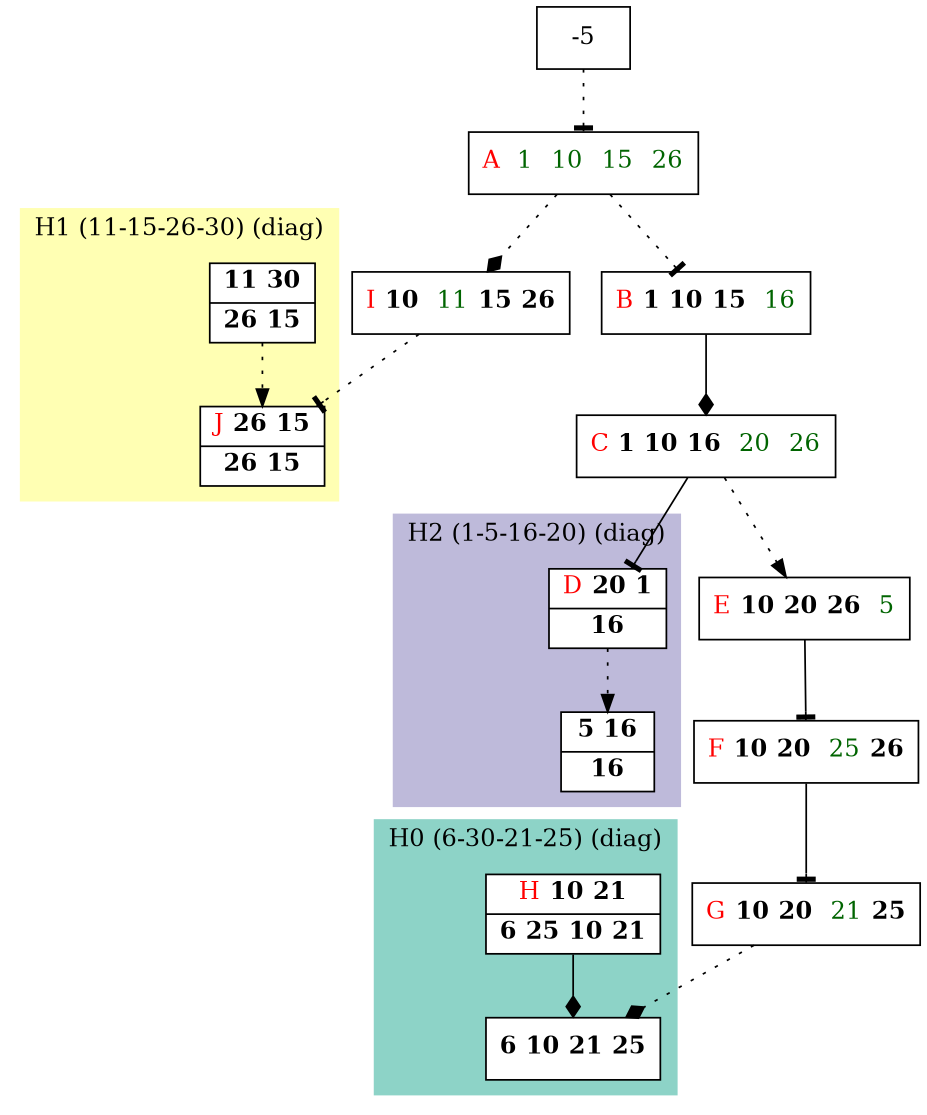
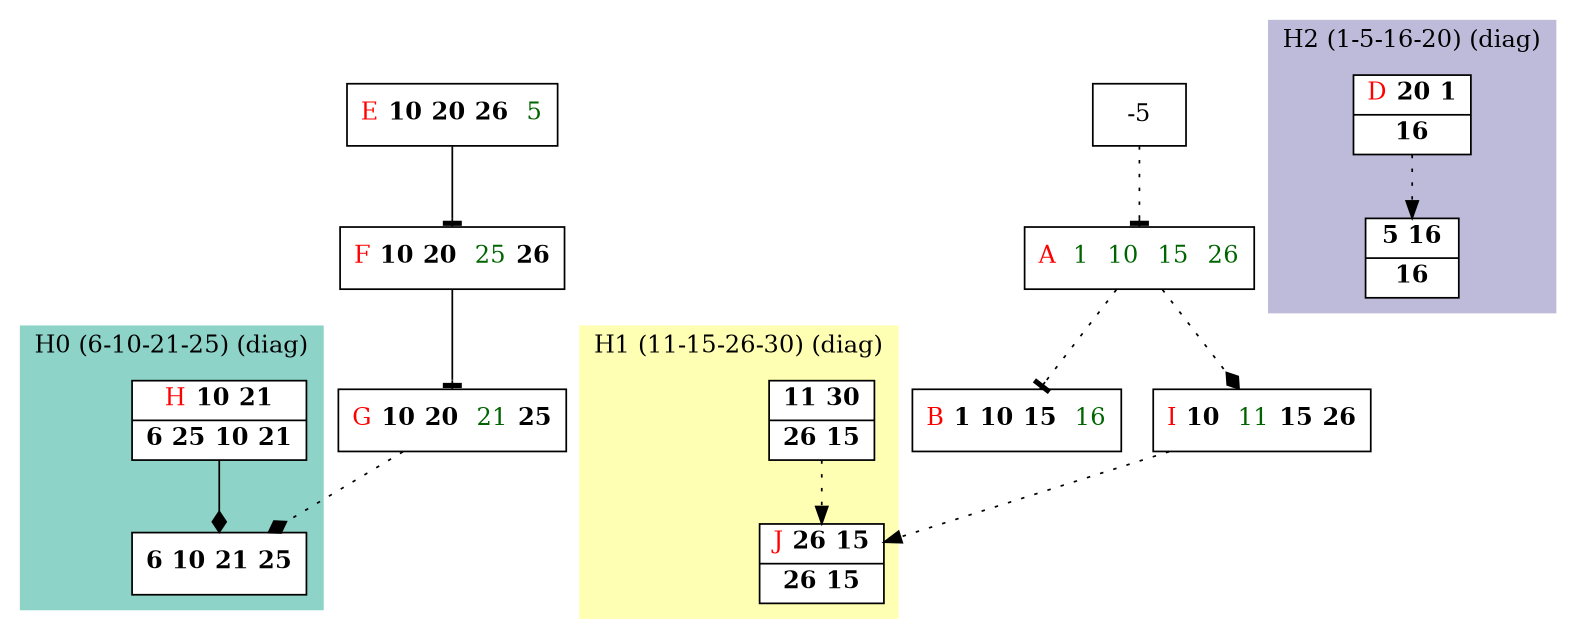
(372, 368) -> (1035, 494)
(706, 446) -> none
(526, 840) -> (172, 346)
